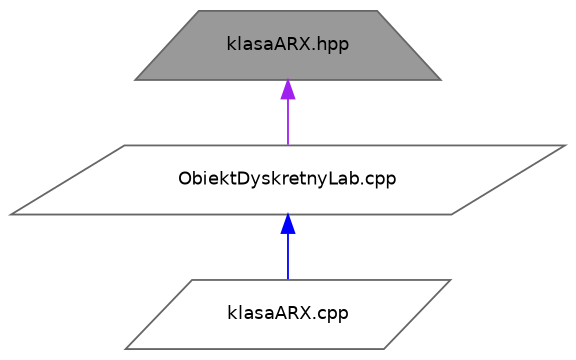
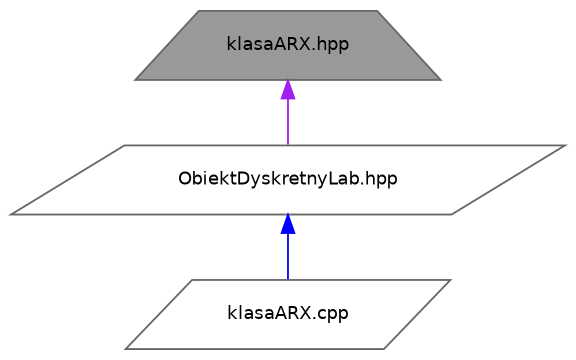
(288, 180) -> (288, 180)
